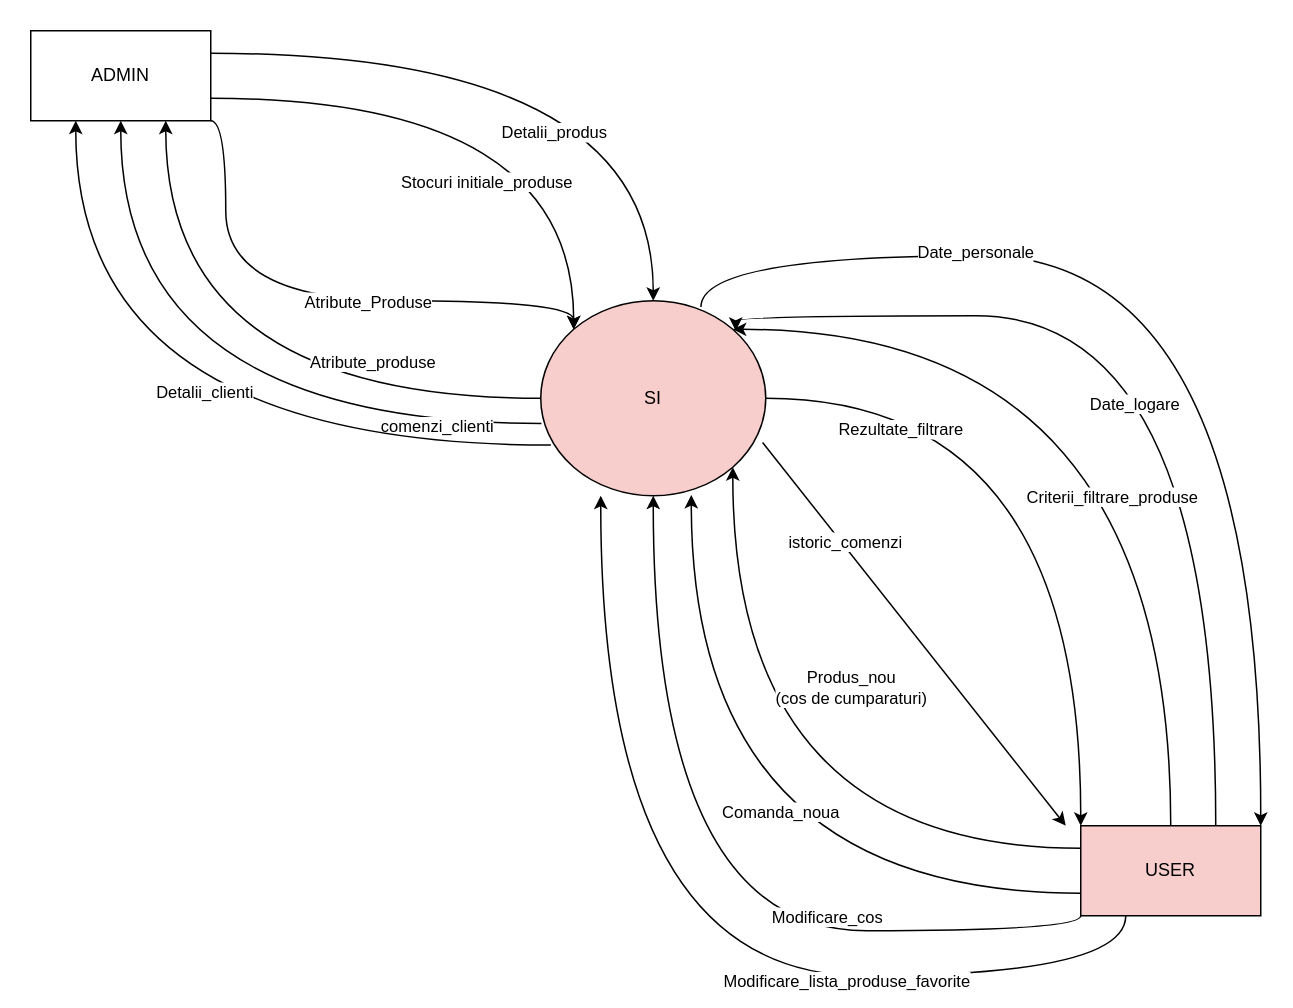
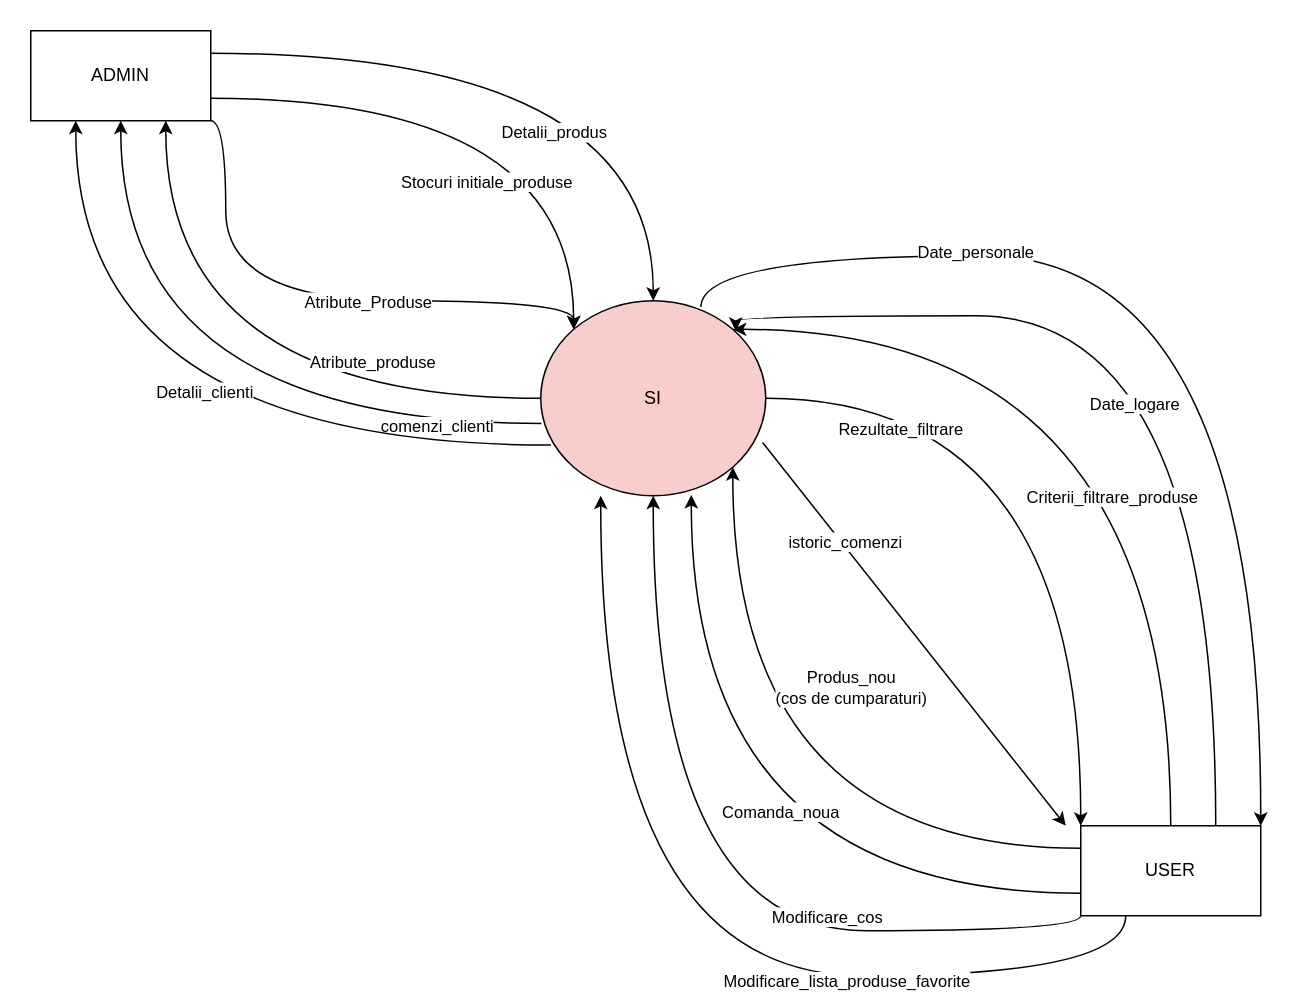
(1171, 871) -> (1171, 871)
